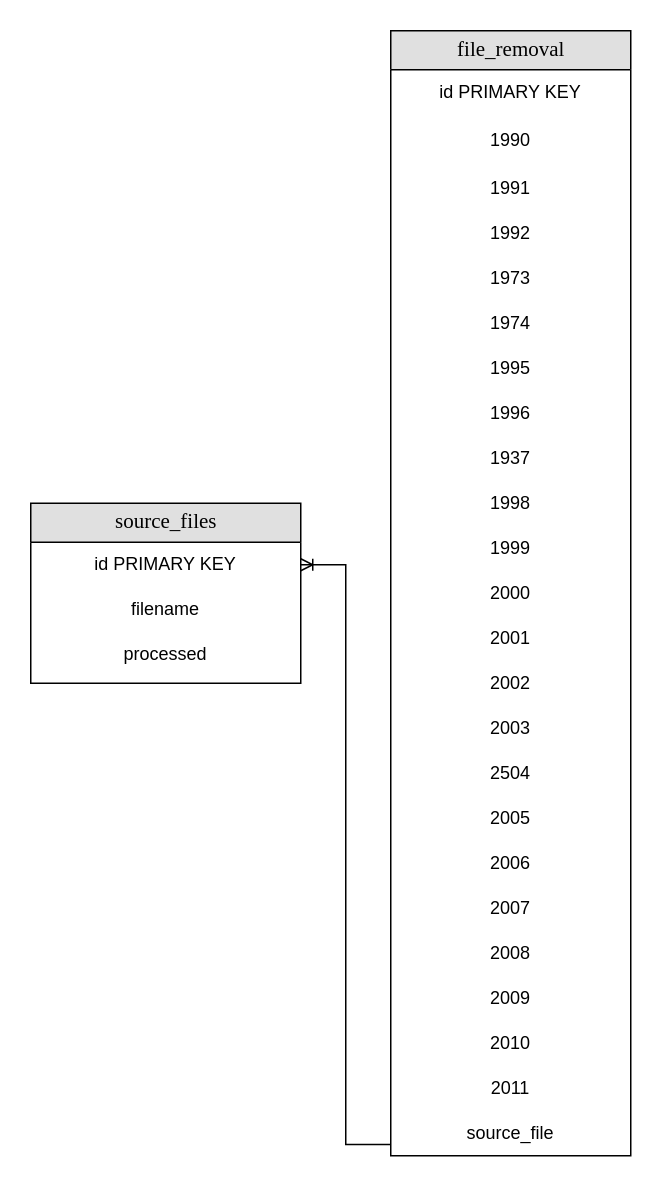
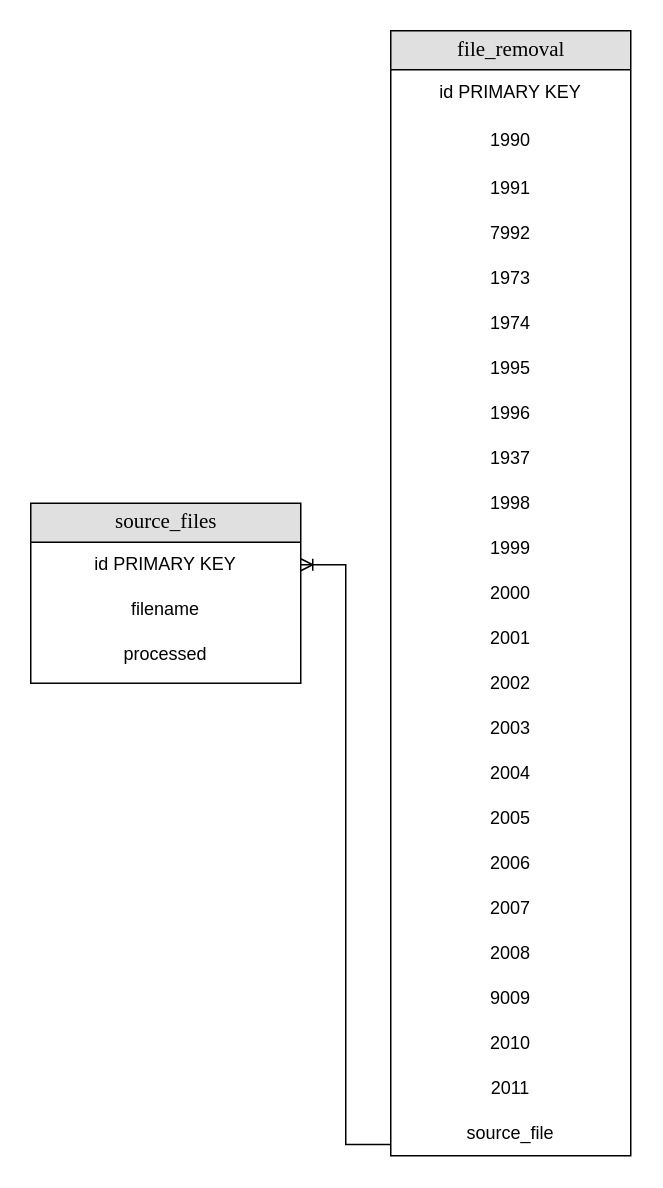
(511, 233) -> (511, 233)
(511, 773) -> (511, 773)
(511, 998) -> (511, 998)
